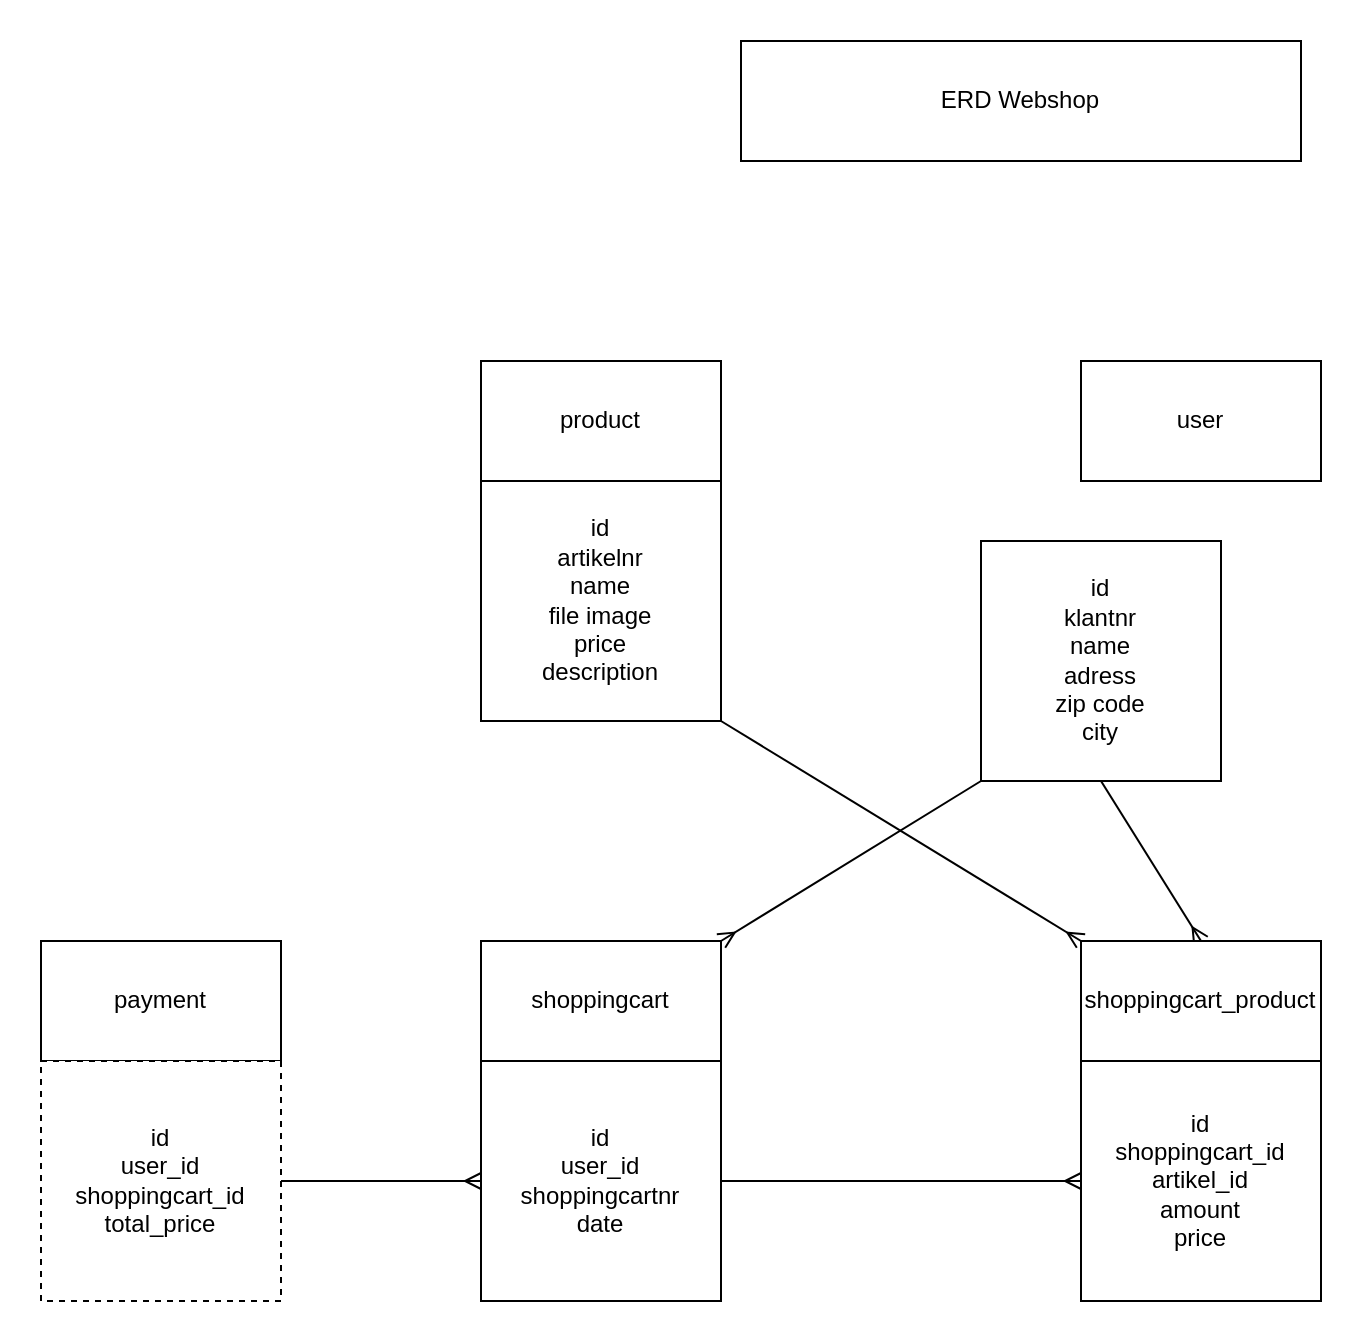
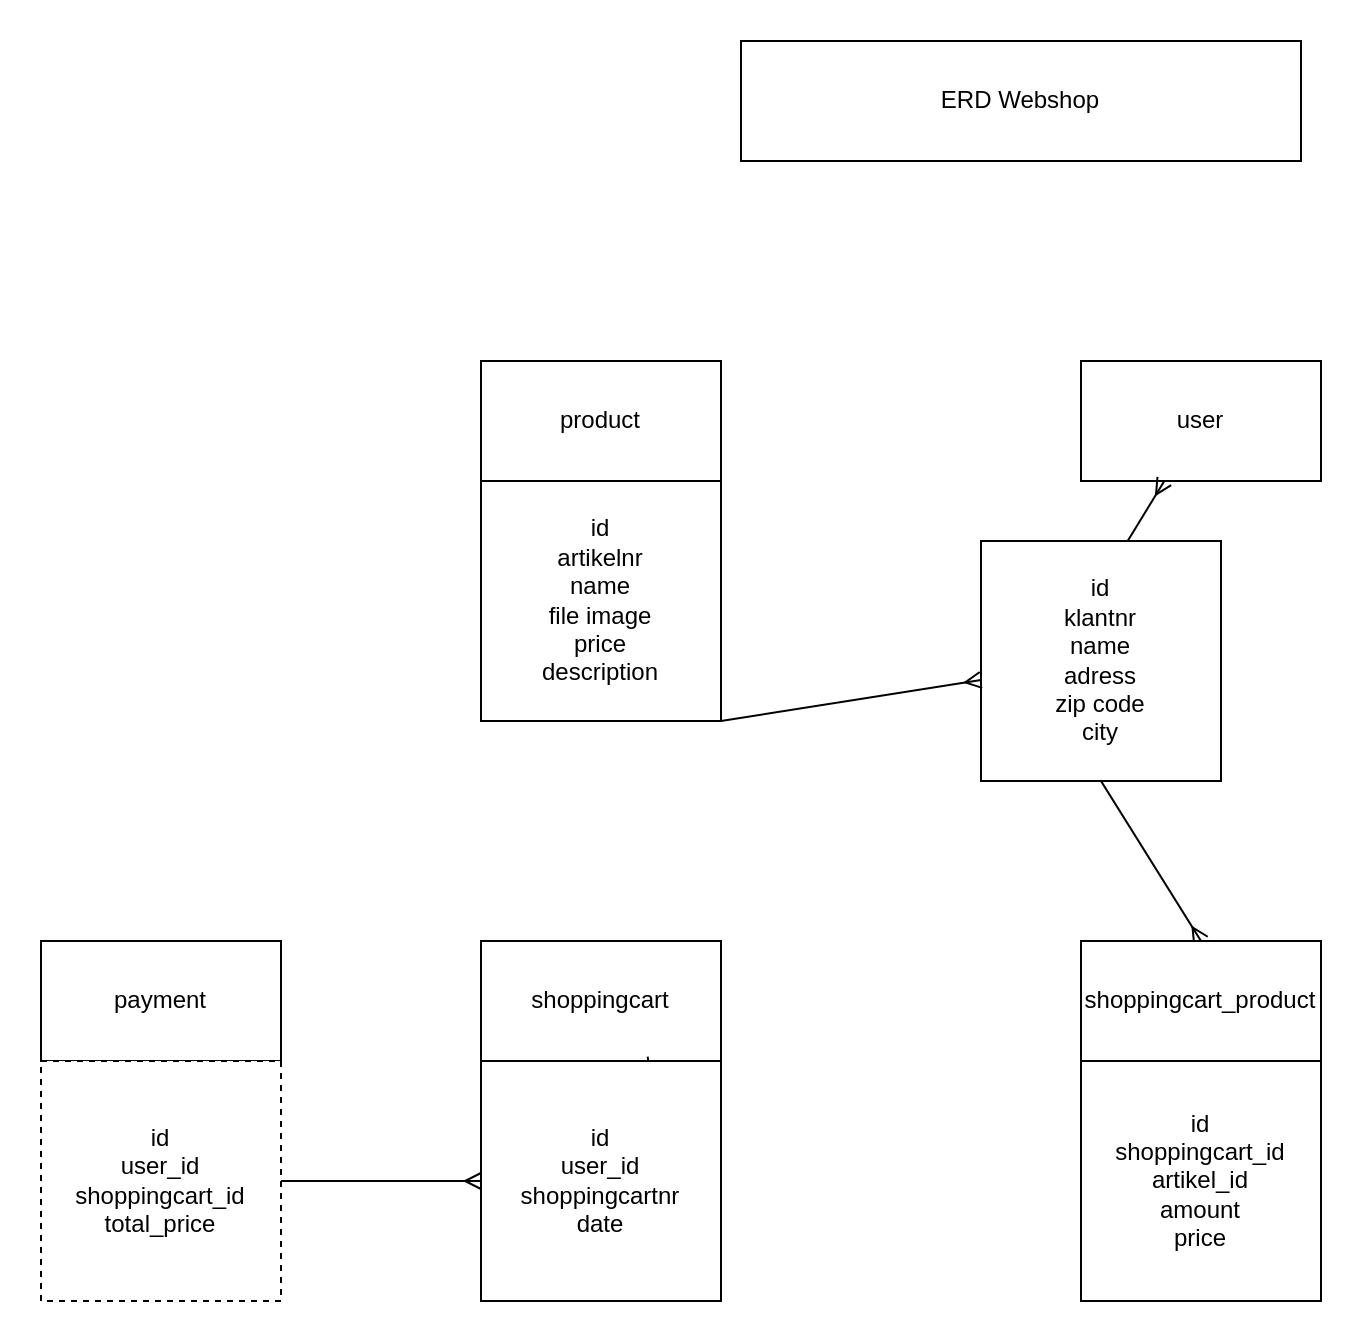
(809, 887) -> (1146, 511)
(992, 887) -> (851, 701)
(901, 1181) -> (720, 1180)
